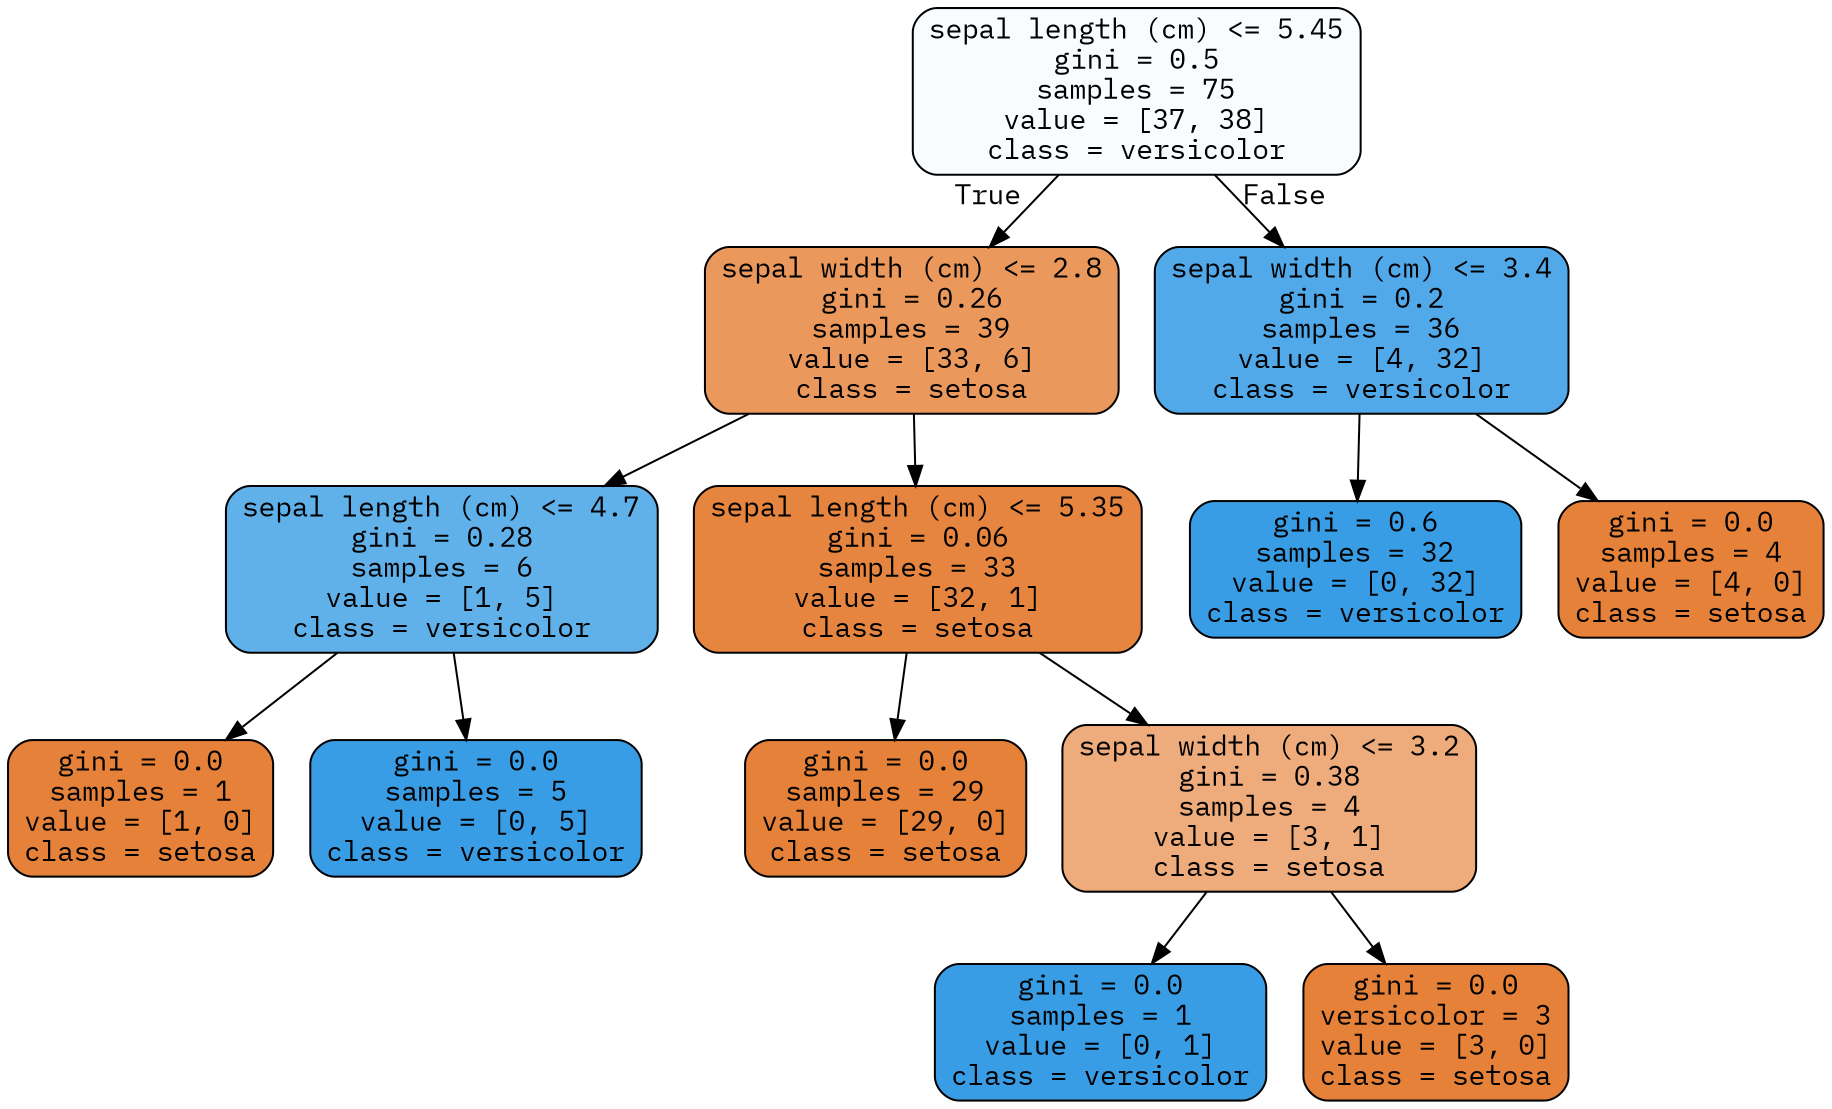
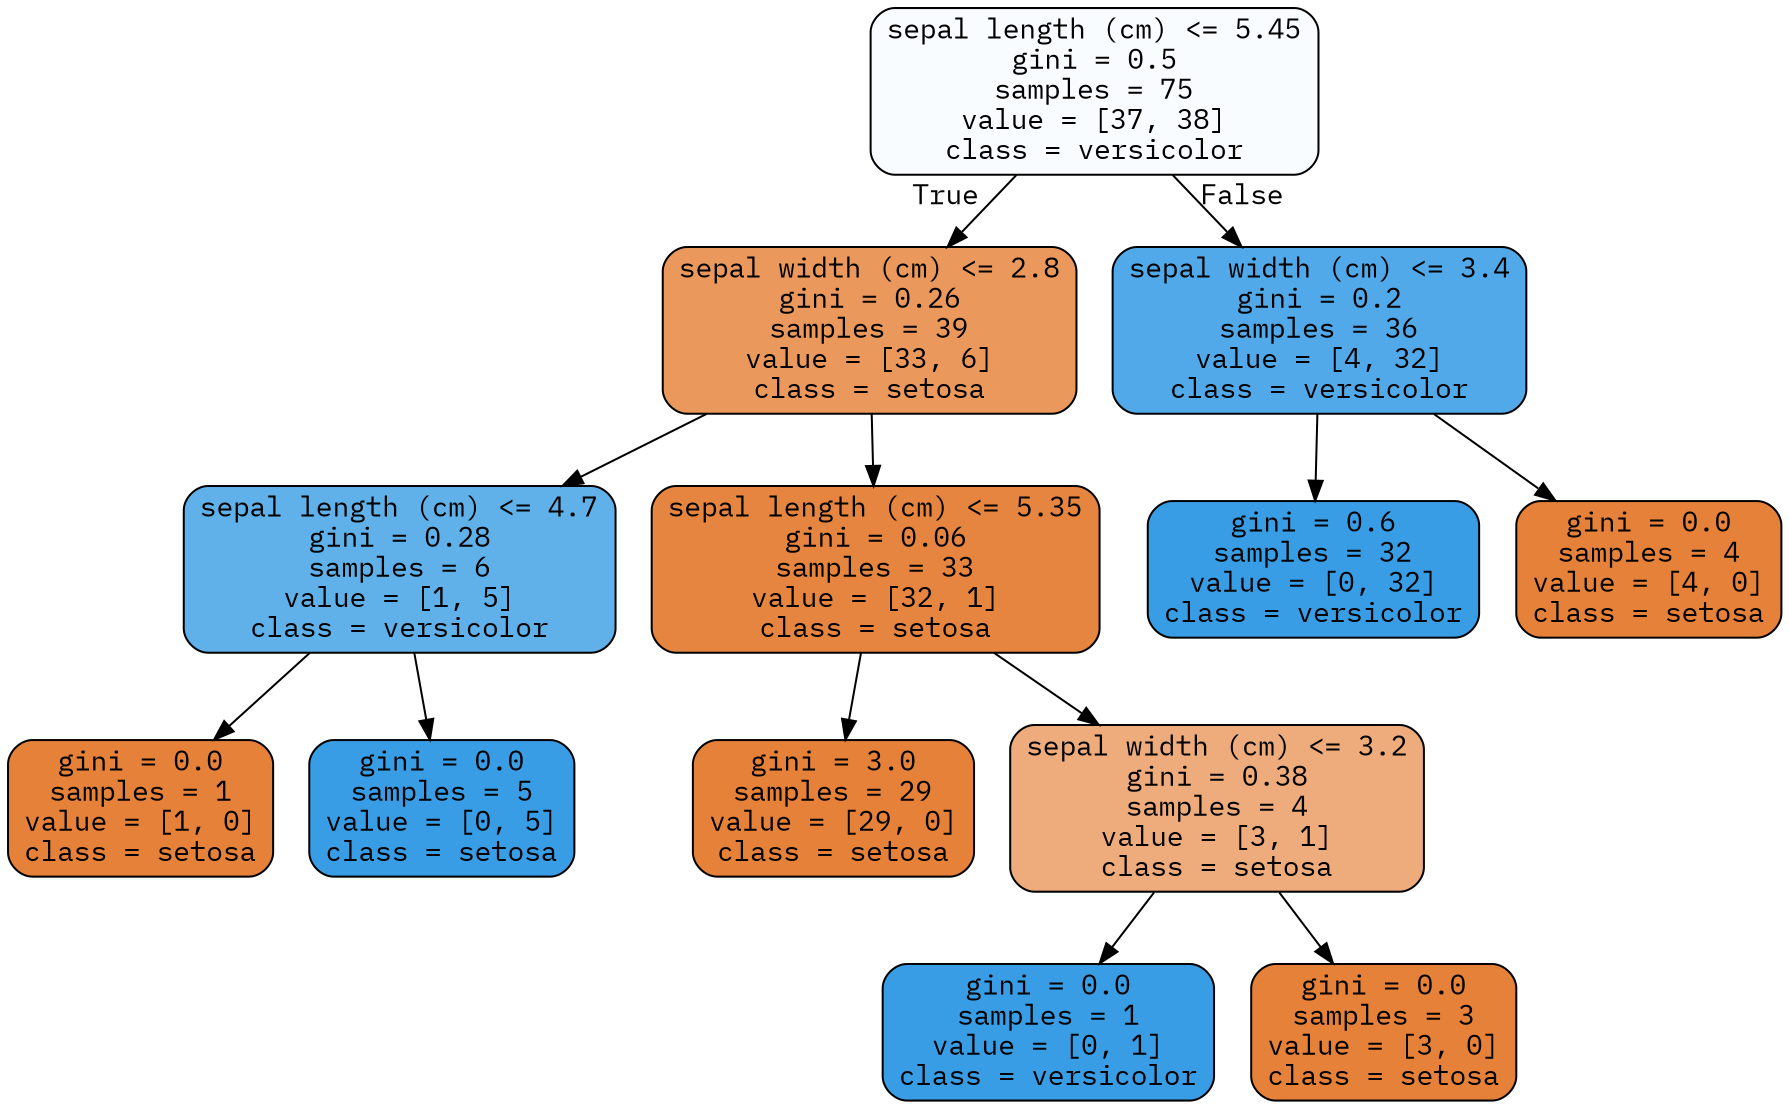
(476, 808) -> (442, 808)
(886, 808) -> (833, 808)
(1436, 1032) -> (1384, 1032)
